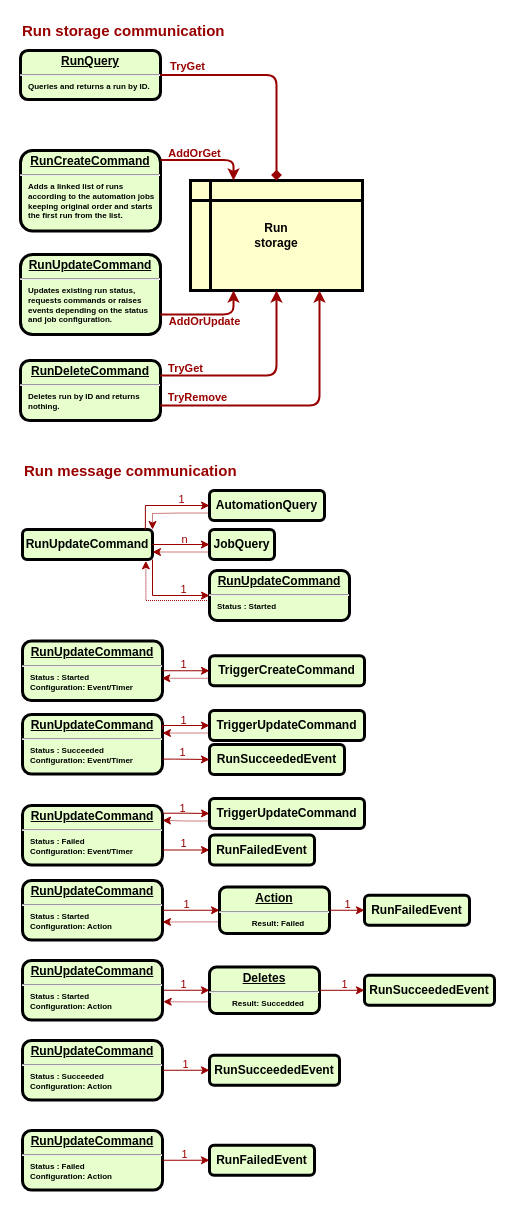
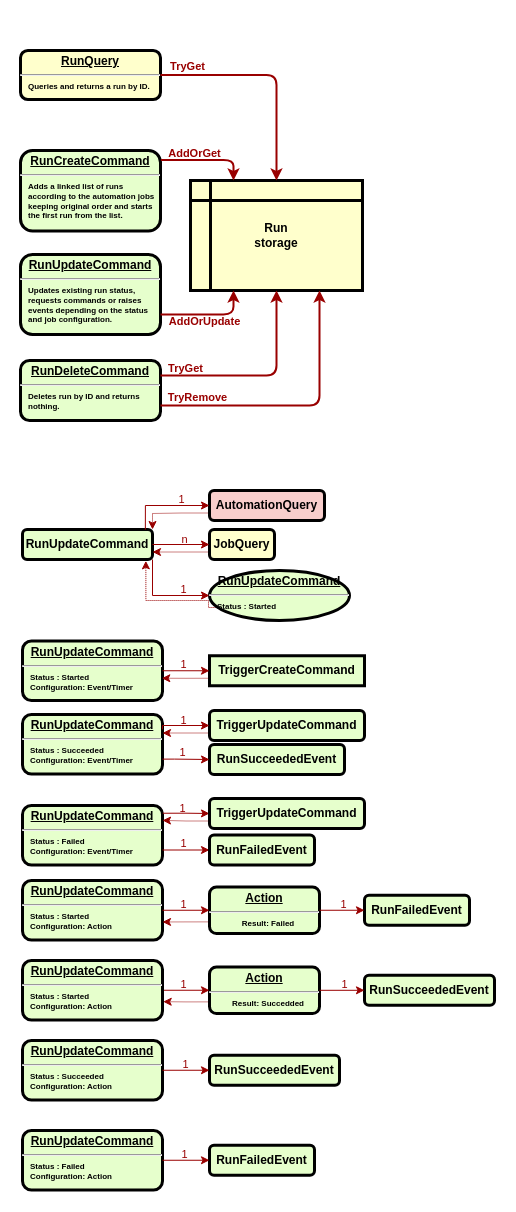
(131, 31) -> none
(91, 75) -> (91, 75)
(277, 169) -> (277, 170)
(138, 471) -> none
(267, 506) -> (267, 506)
(242, 545) -> (242, 545)
(280, 596) -> (280, 596)
(287, 671) -> (287, 671)
(275, 910) -> (265, 910)
(265, 968) -> (265, 968)
